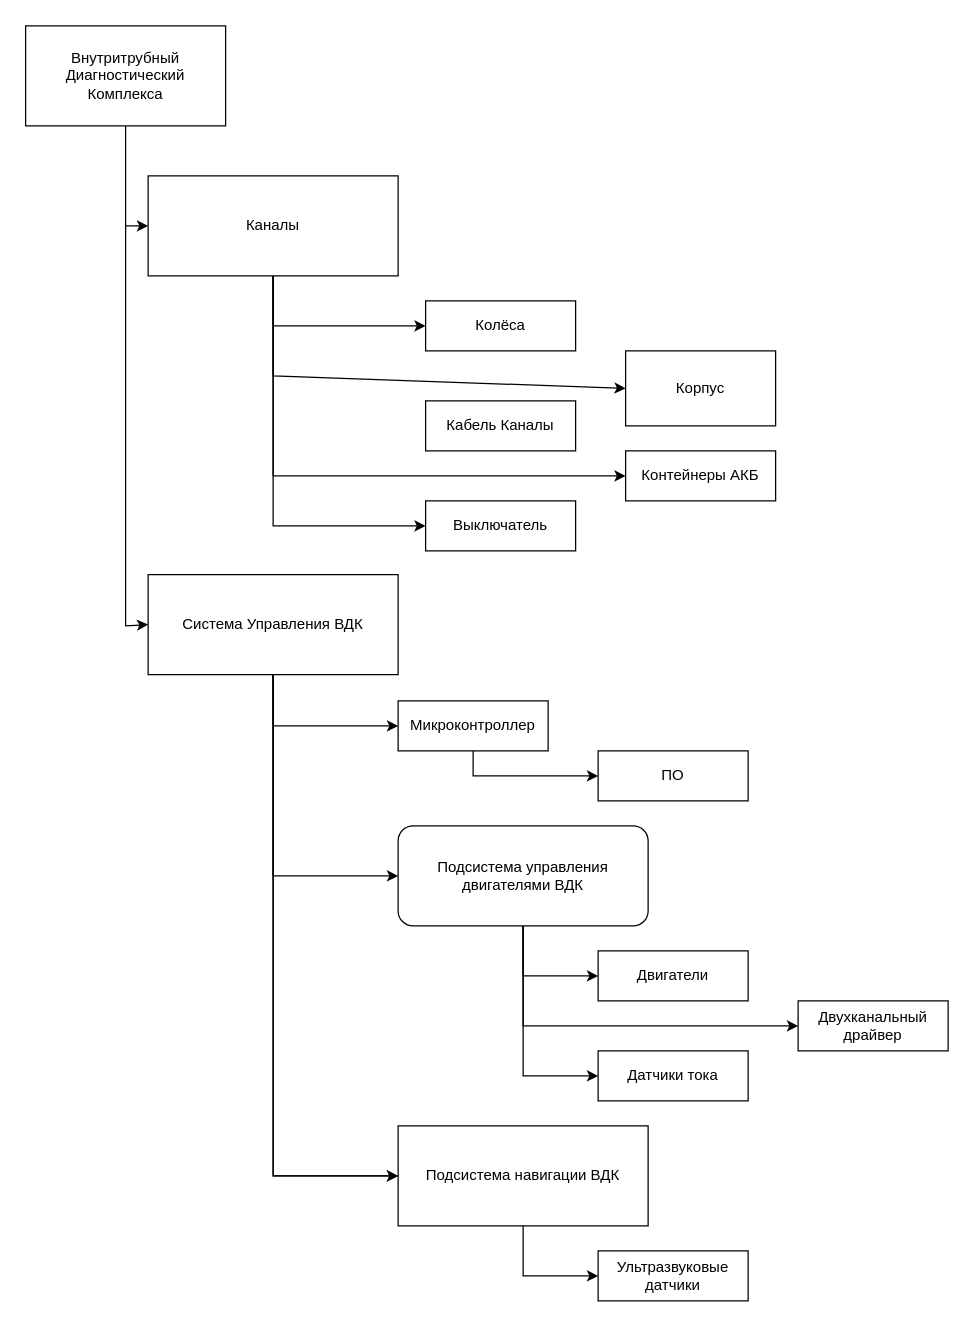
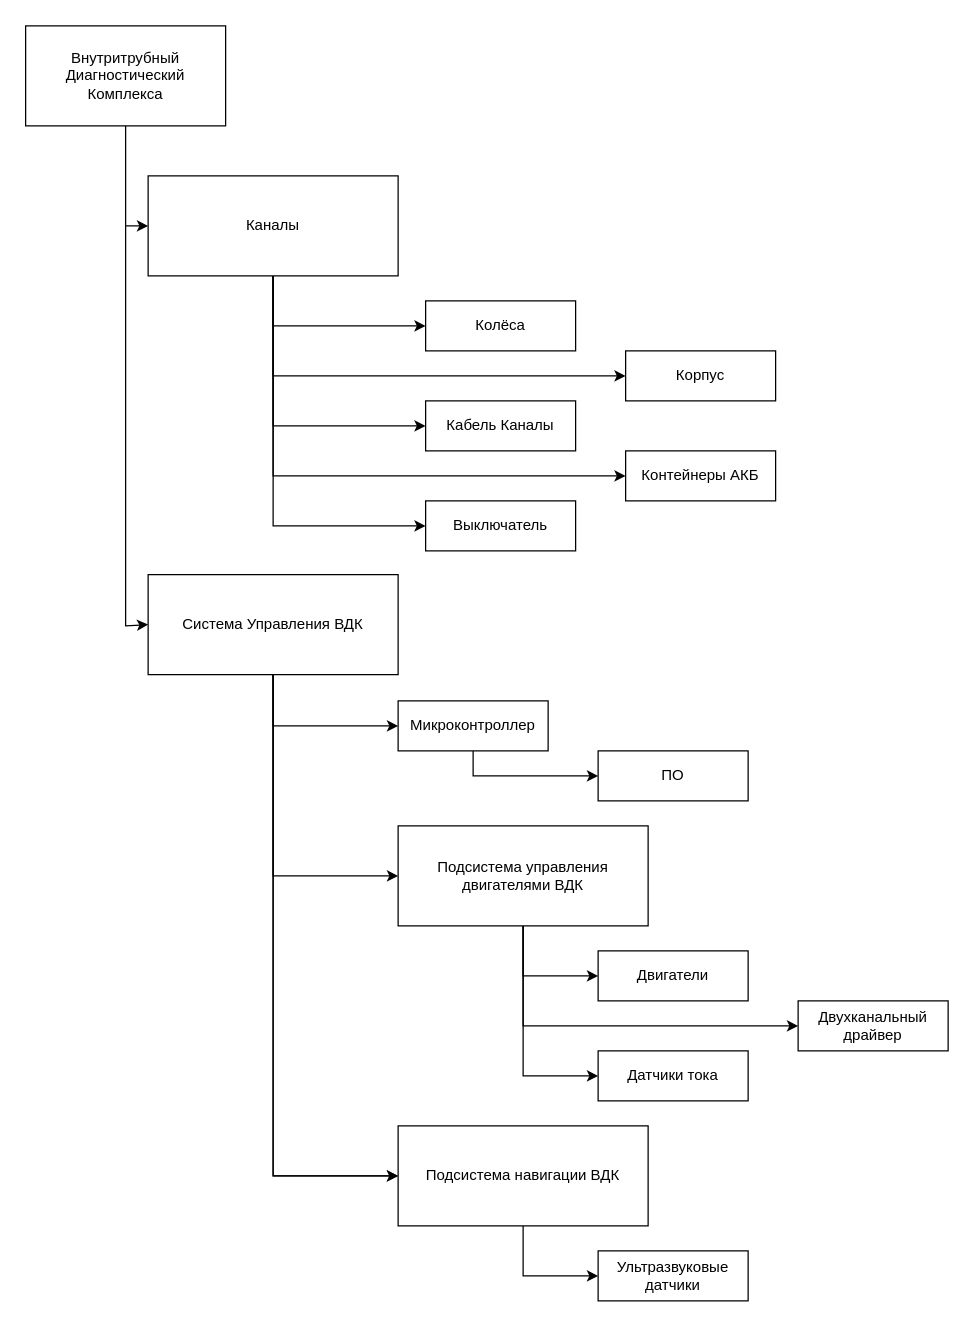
(701, 388) -> (701, 376)
none -> (346, 426)
(523, 876) -> (523, 876)
